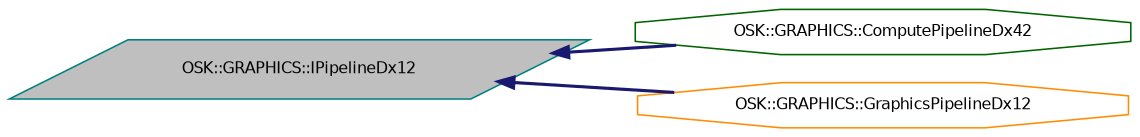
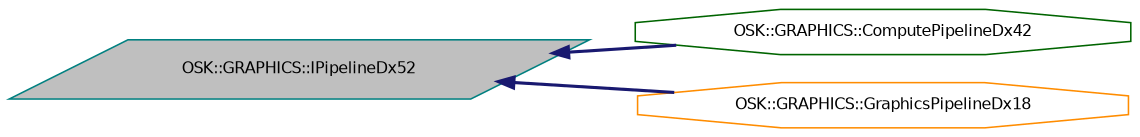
(299, 69) -> (299, 69)
(883, 105) -> (883, 105)
